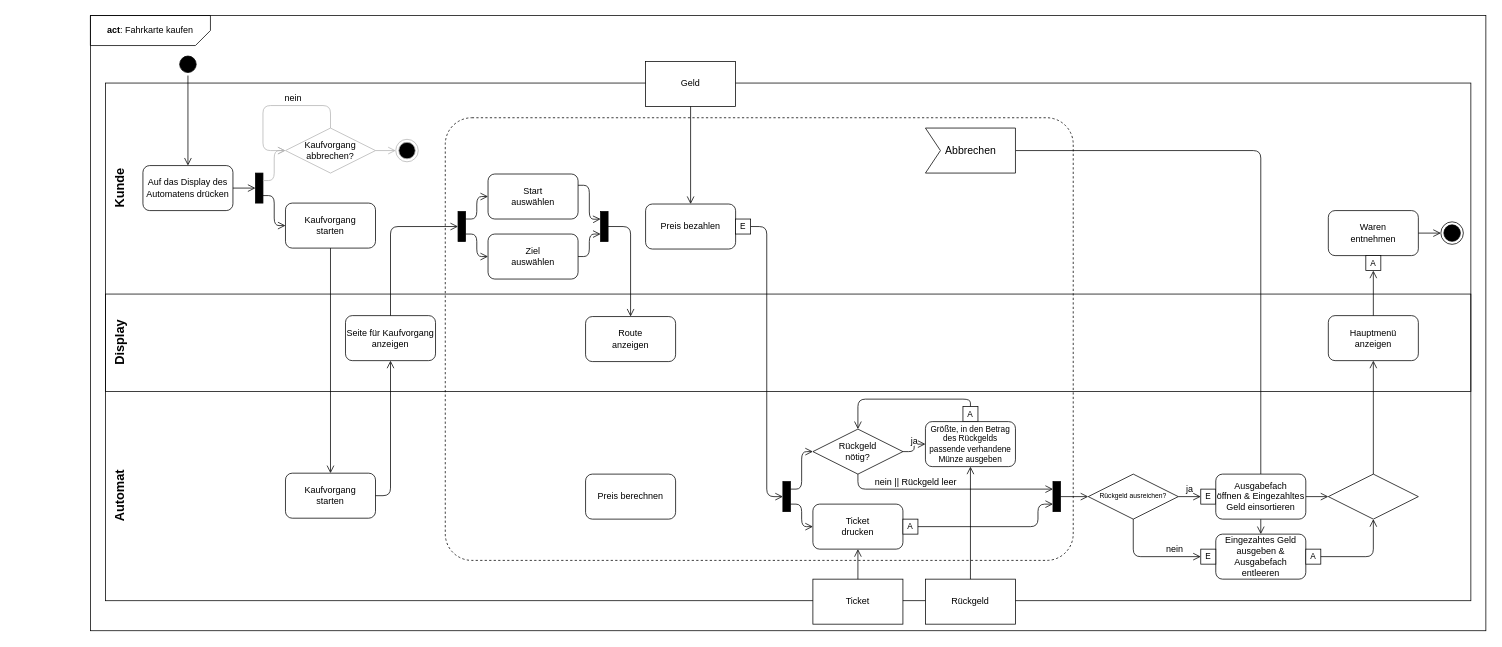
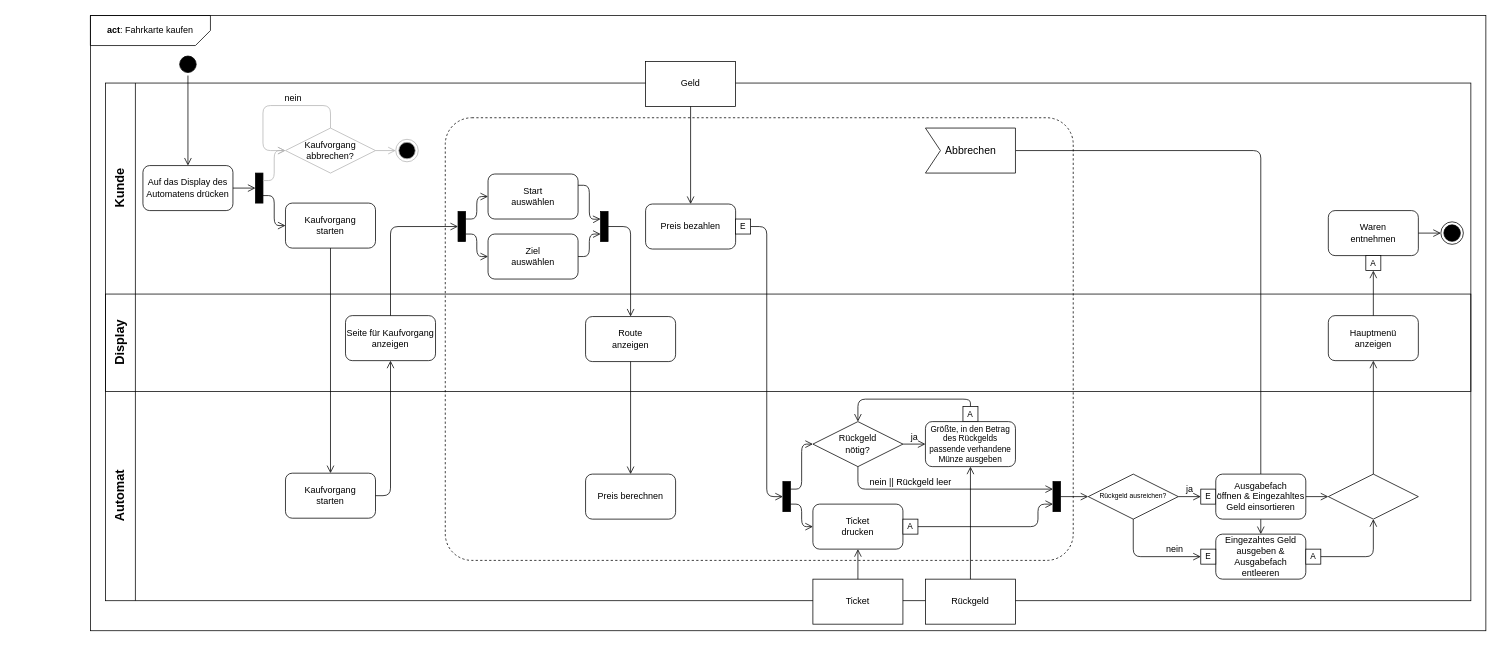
none -> (135, 342)
none -> (630, 417)
(858, 451) -> (858, 444)
